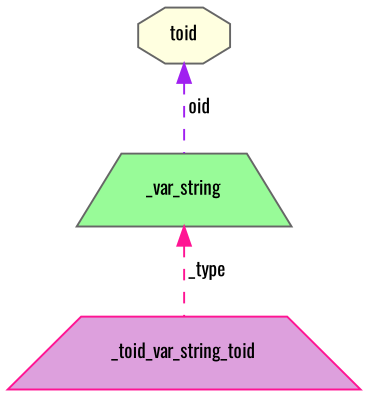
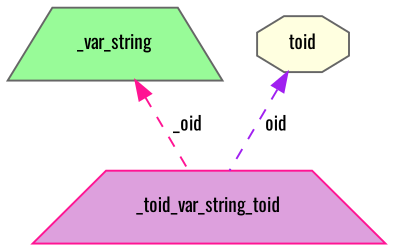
(184, 118) -> (253, 130)
(205, 272) -> (186, 126)
